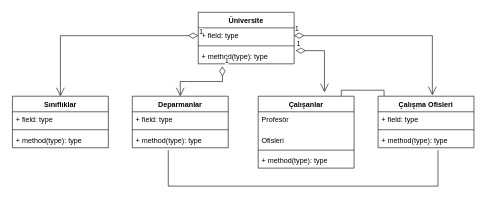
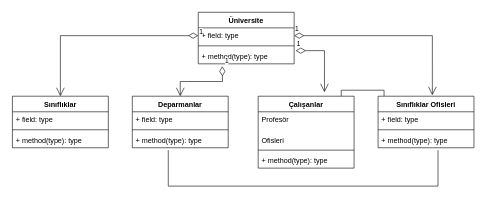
(426, 104) -> (426, 104)
